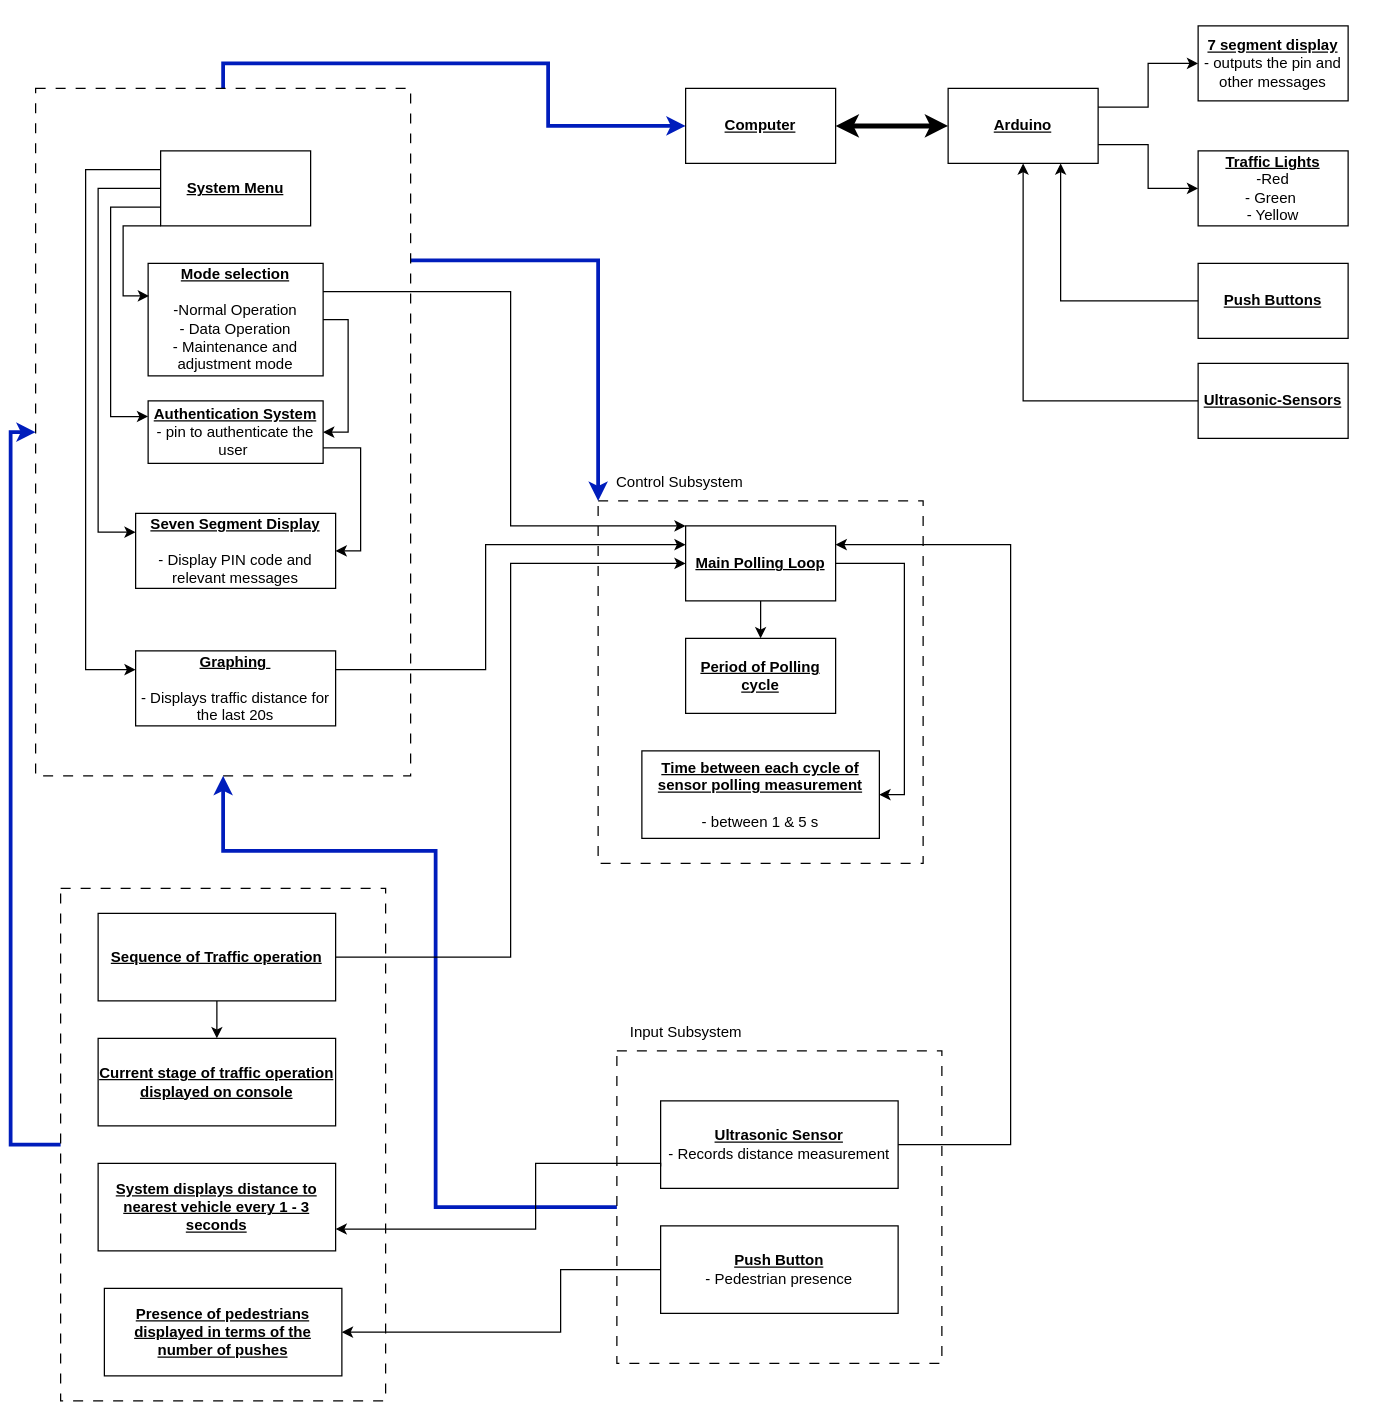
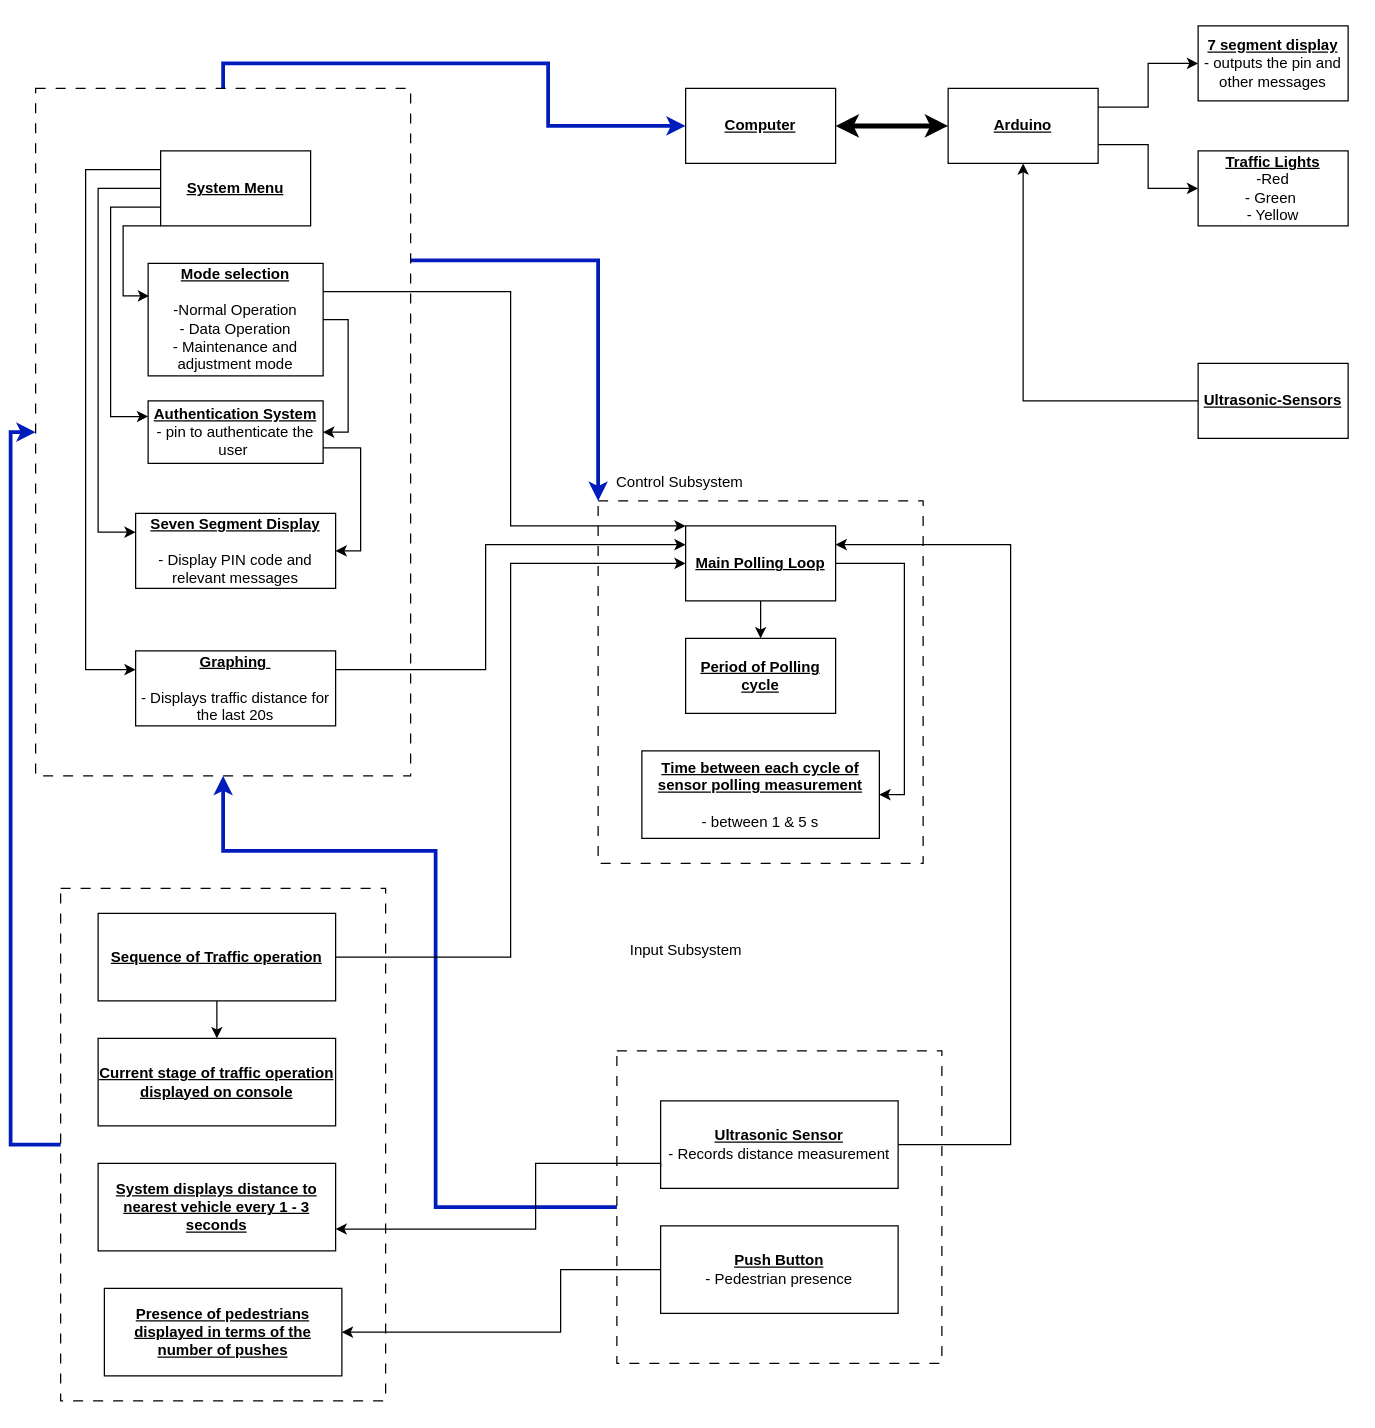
(1065, 301) -> none
(1273, 301) -> none
(686, 1032) -> (686, 951)
